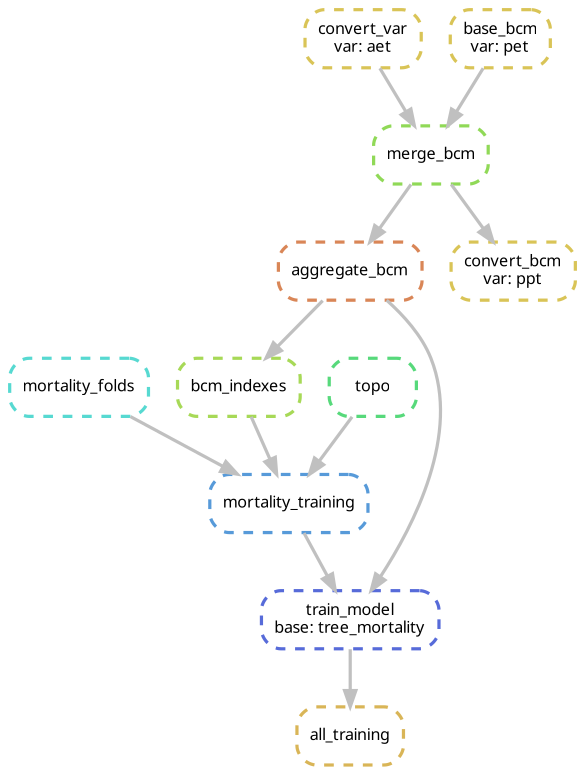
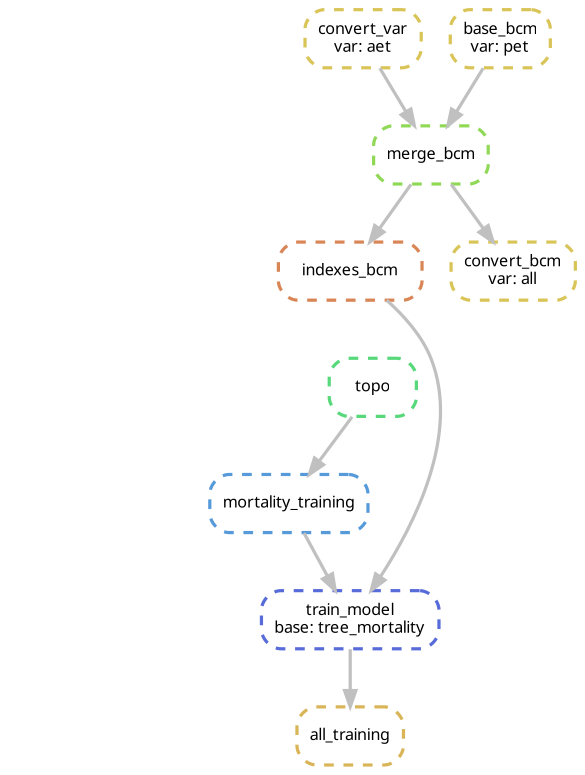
(350, 271) -> (350, 271)
(513, 271) -> (513, 271)
(79, 387) -> none
(239, 387) -> none
